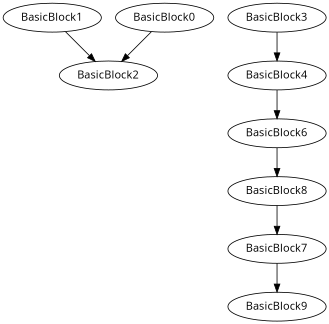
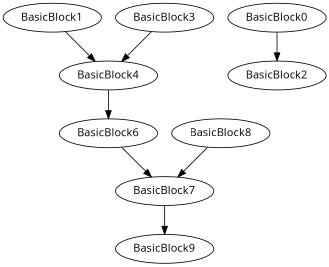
(78, 44) -> (78, 44)
(277, 158) -> (134, 159)
